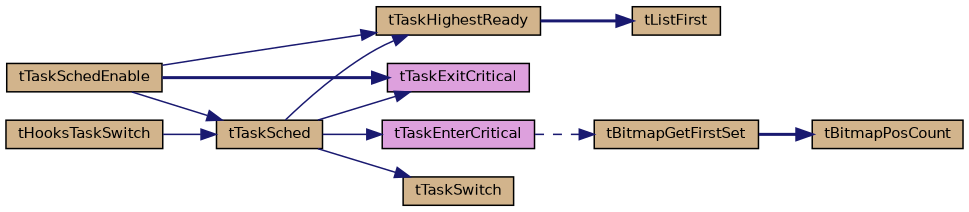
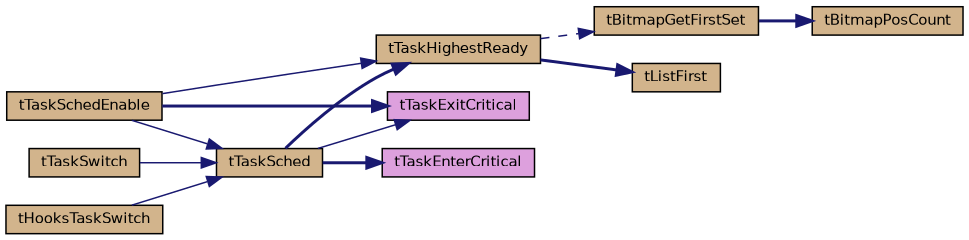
(347, 68) -> (347, 96)
(345, 134) -> (345, 163)
(557, 134) -> (560, 36)
(357, 161) -> (171, 163)
